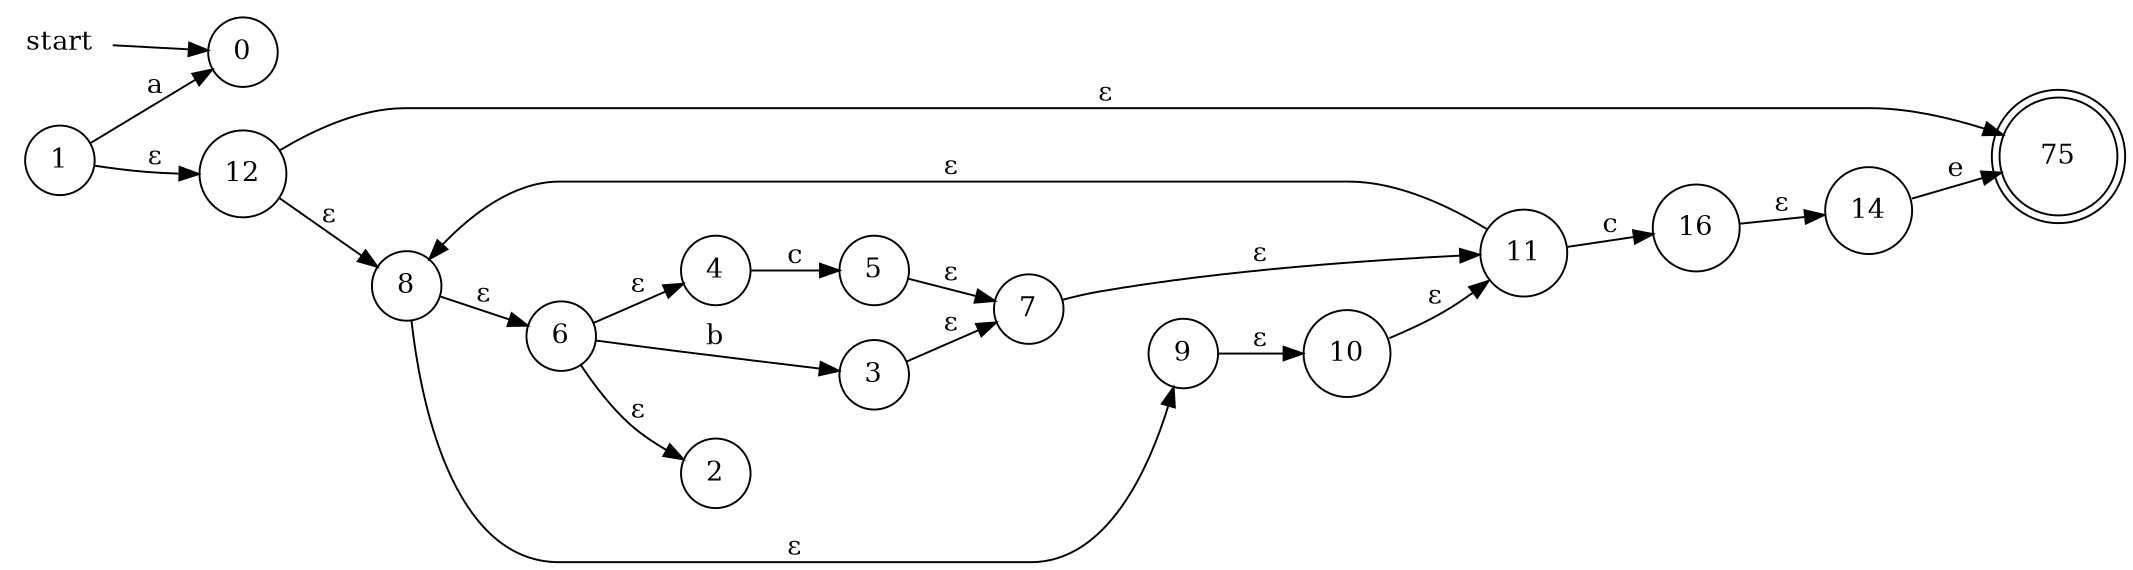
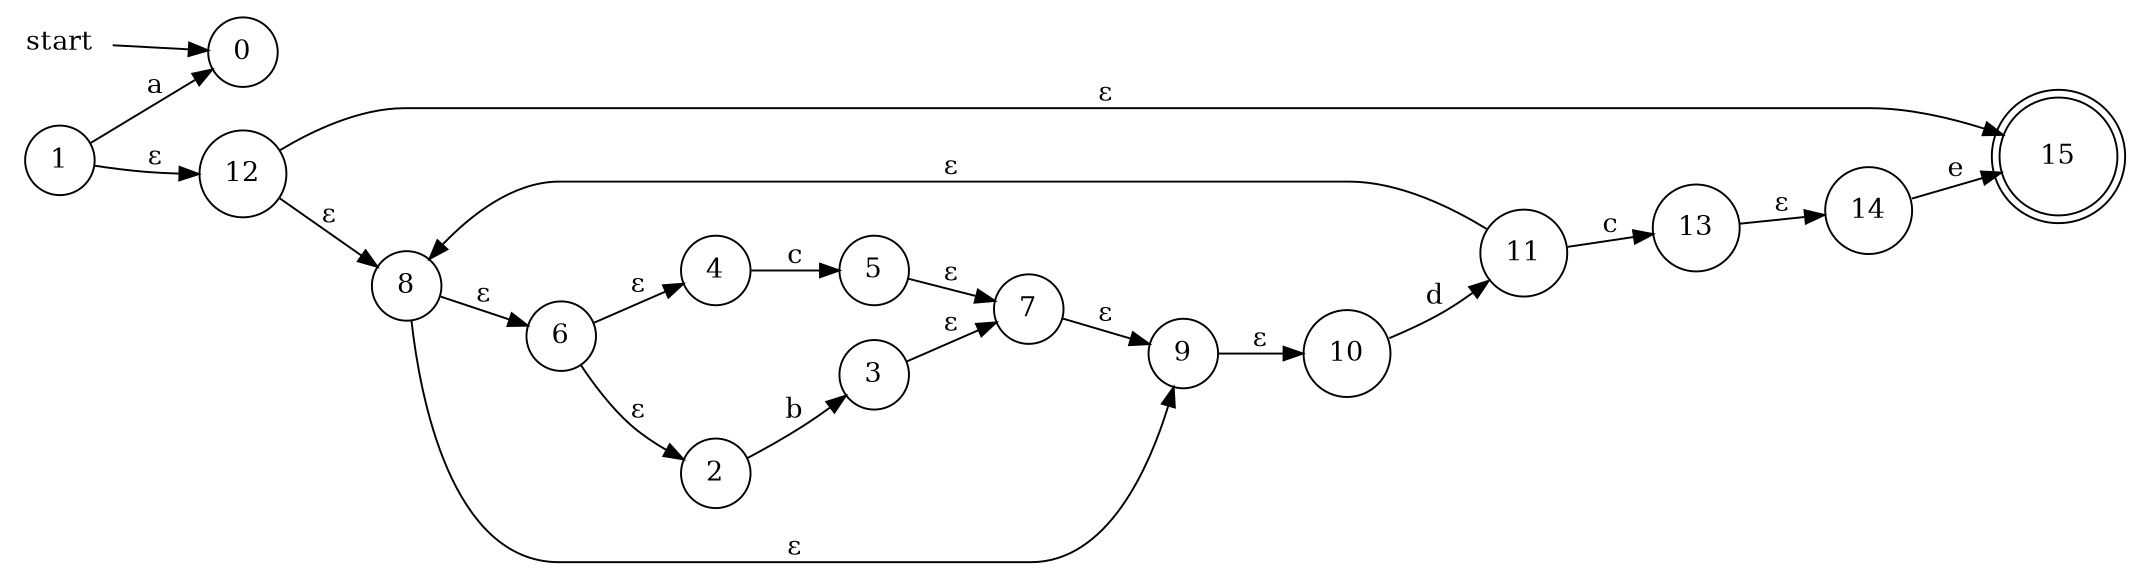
(2058, 156) -> (2058, 156)
(1696, 228) -> (1696, 228)
(1260, 270) -> (1097, 329)
(1435, 297) -> (1435, 297)
(708, 355) -> (789, 434)
